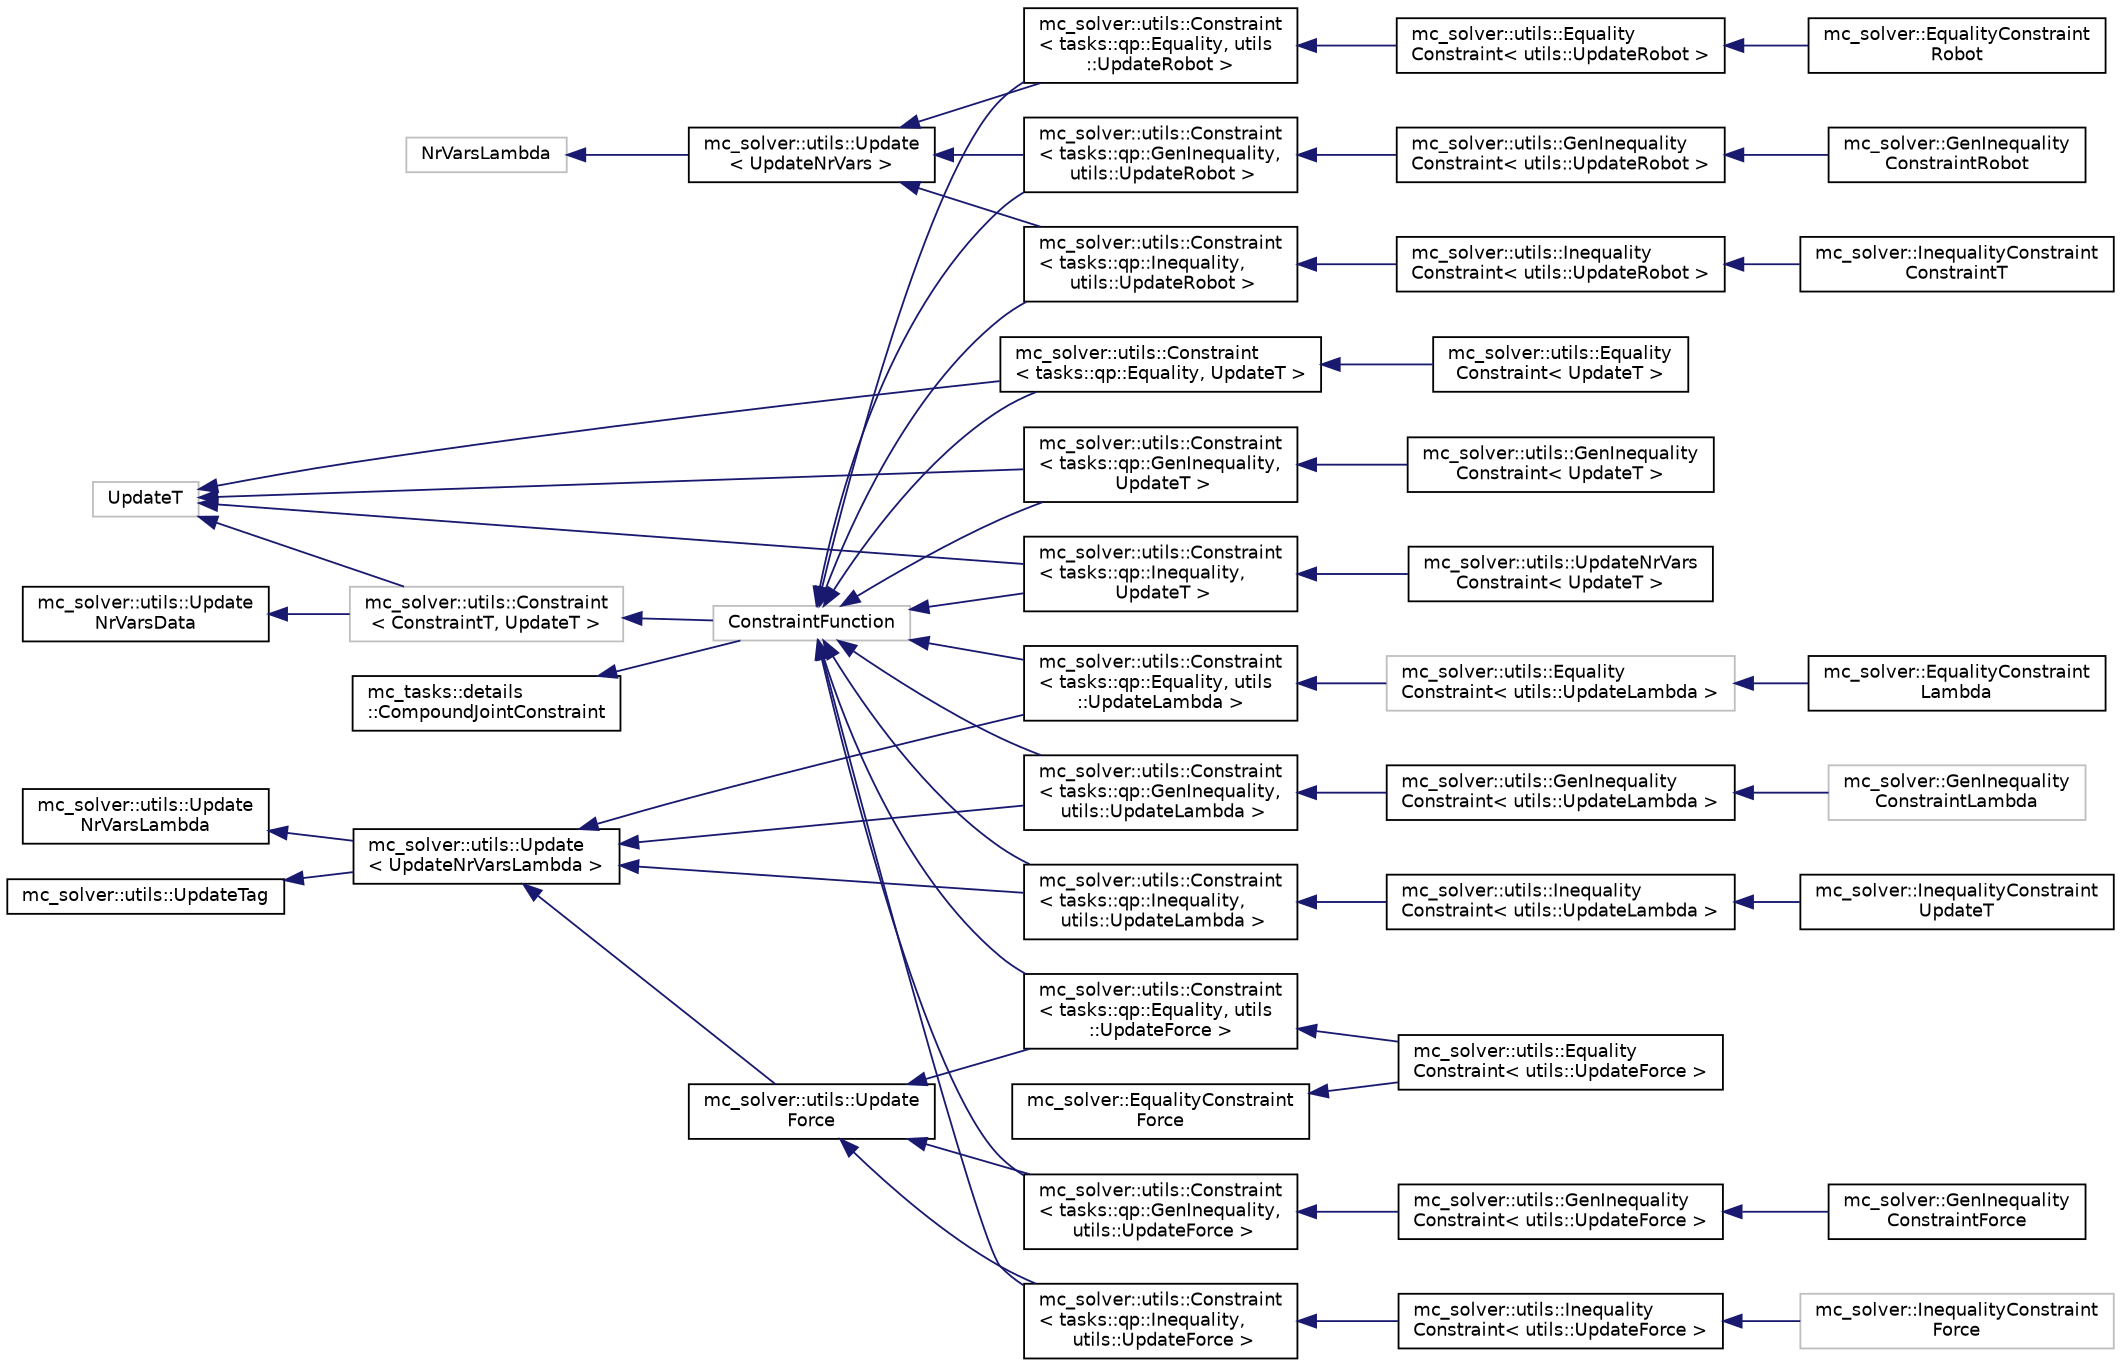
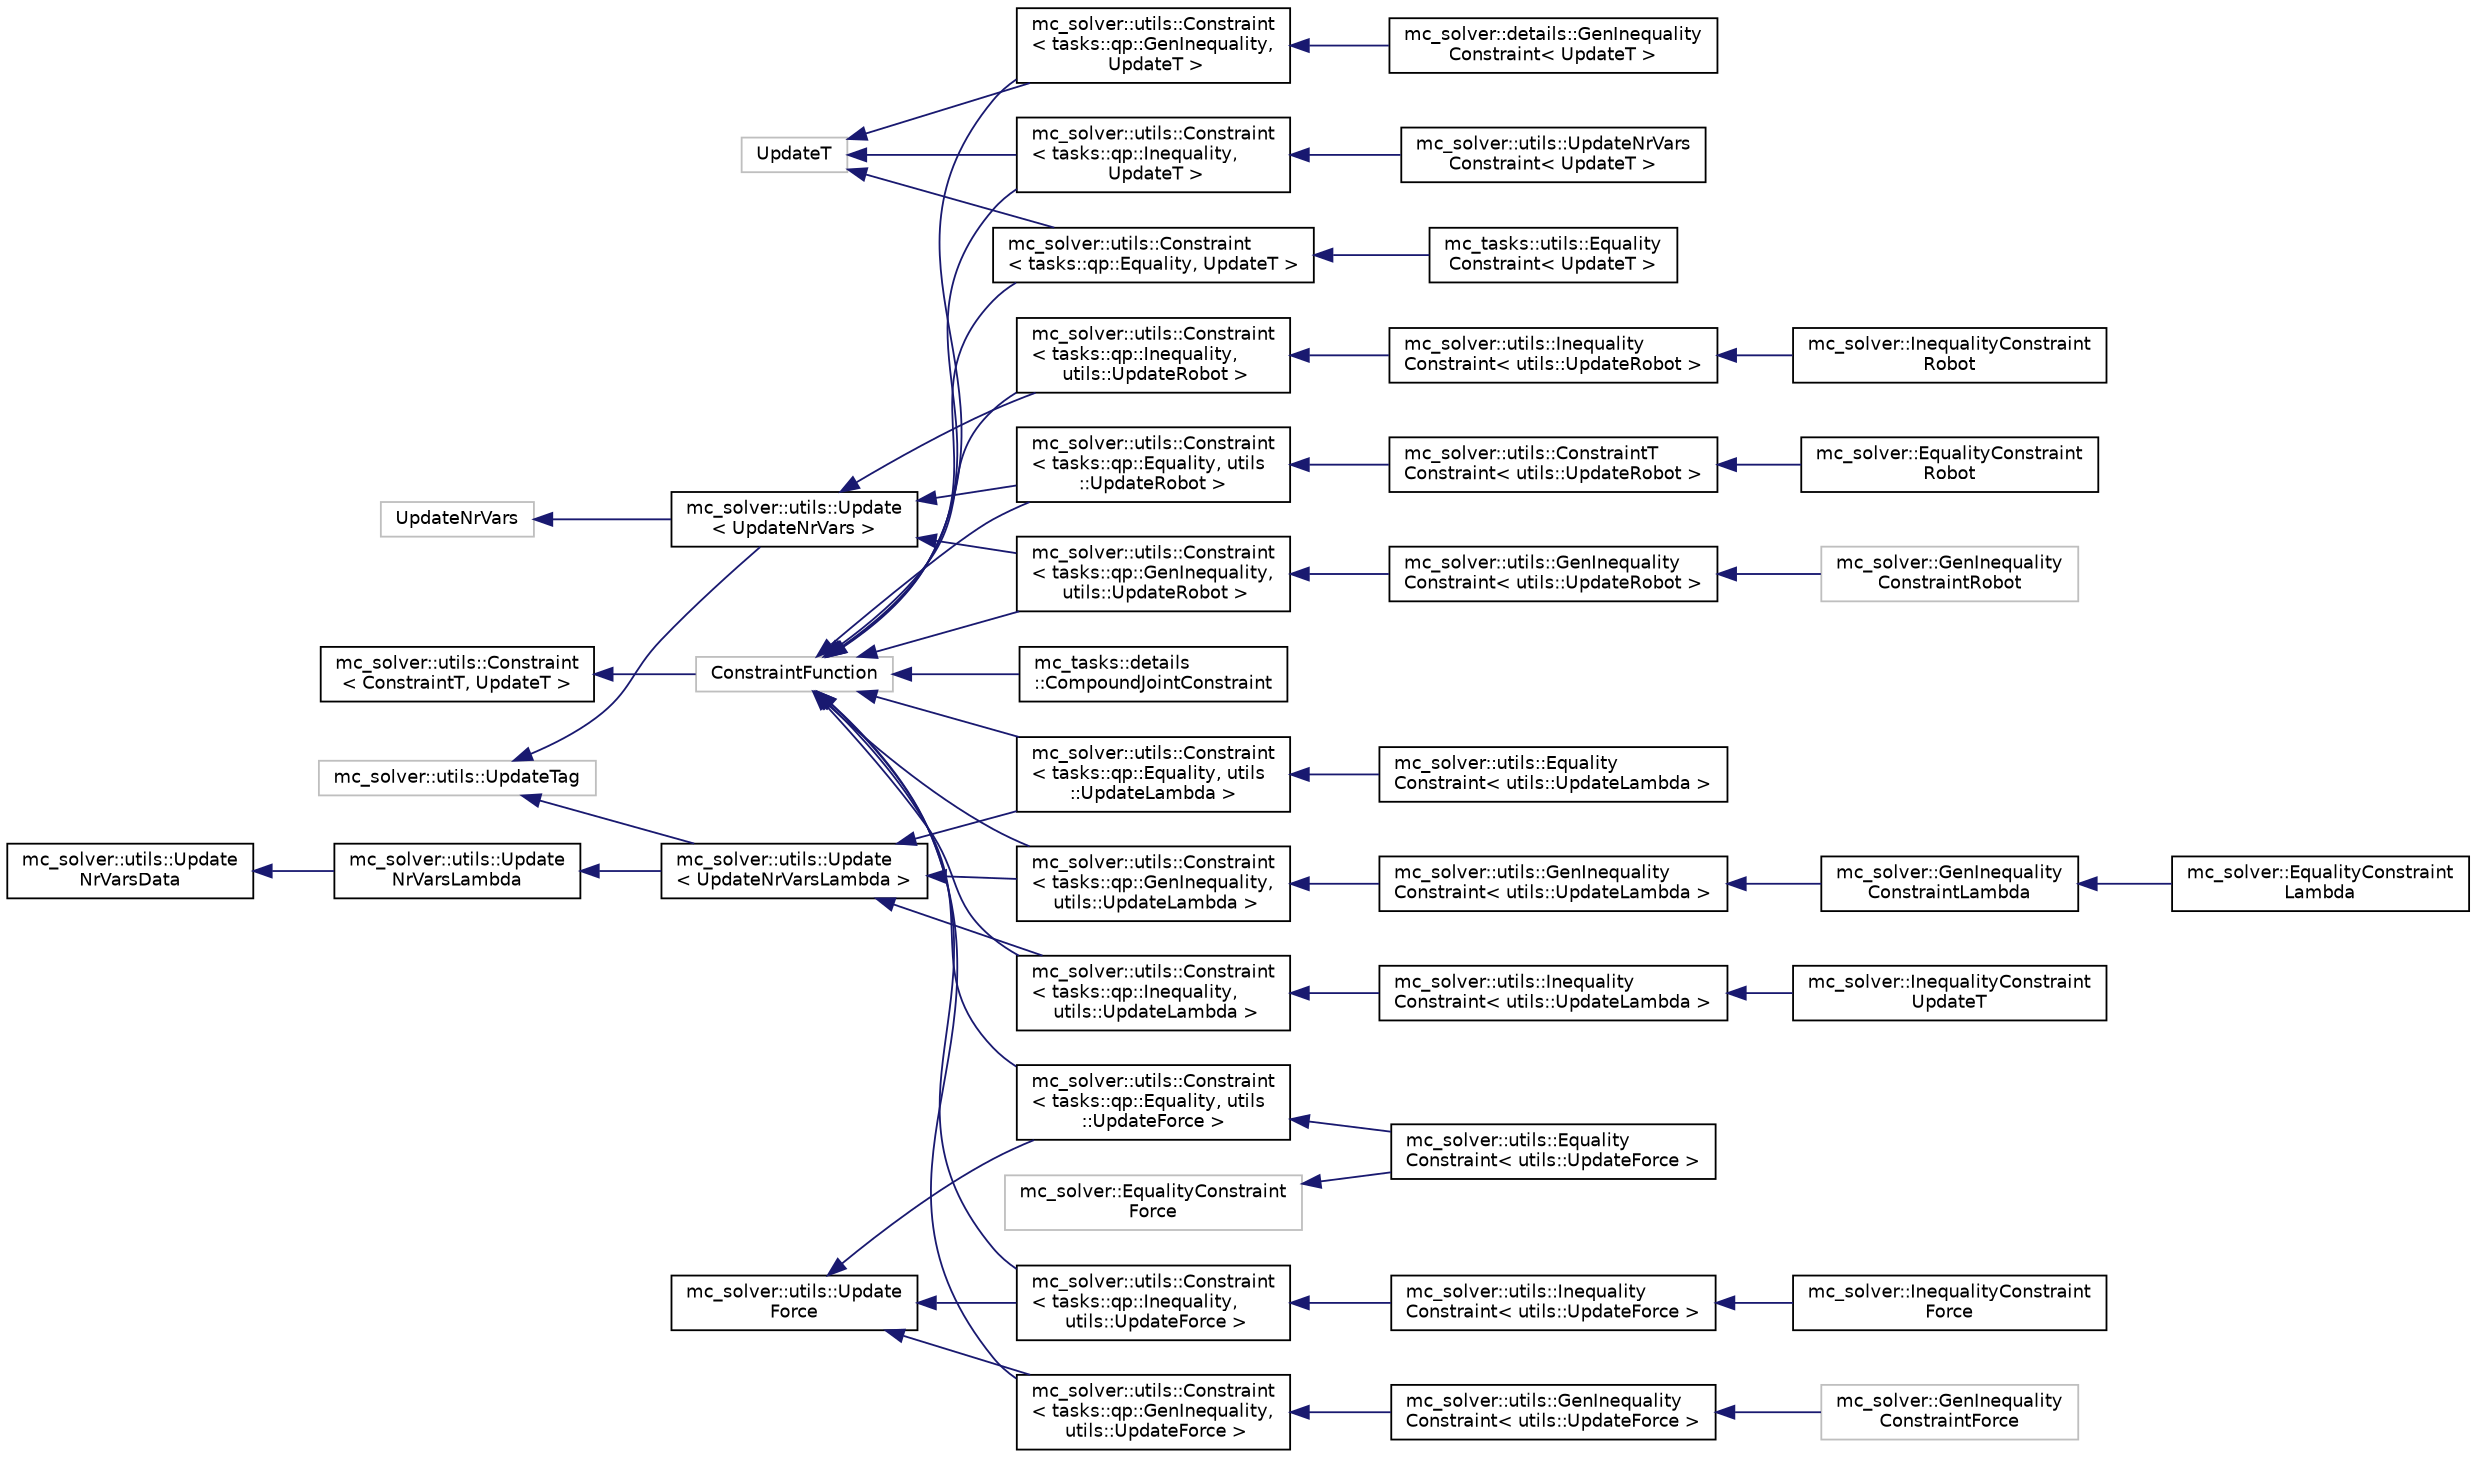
(1561, 46) -> (1553, 465)
(487, 155) -> (457, 519)
(1957, 155) -> (1950, 574)
(1957, 264) -> (1950, 355)
(1561, 364) -> (1553, 255)
(1561, 465) -> (1553, 46)
(310, 555) -> none
(319, 614) -> (303, 871)
(487, 614) -> (457, 674)
none -> (648, 655)
(678, 656) -> (965, 674)
(1561, 683) -> (1553, 774)
(1781, 683) -> (2134, 884)
(1957, 793) -> (1950, 884)
(146, 897) -> (457, 778)
(657, 990) -> none
(1161, 1112) -> (1153, 1203)
(1957, 1212) -> (1950, 1412)
(1957, 1321) -> (1950, 1303)
